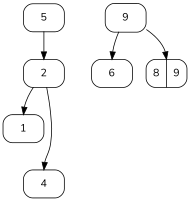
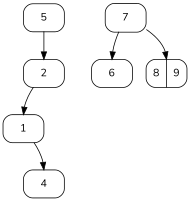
(126, 18) -> (126, 18)
(52, 125) -> (39, 152)
